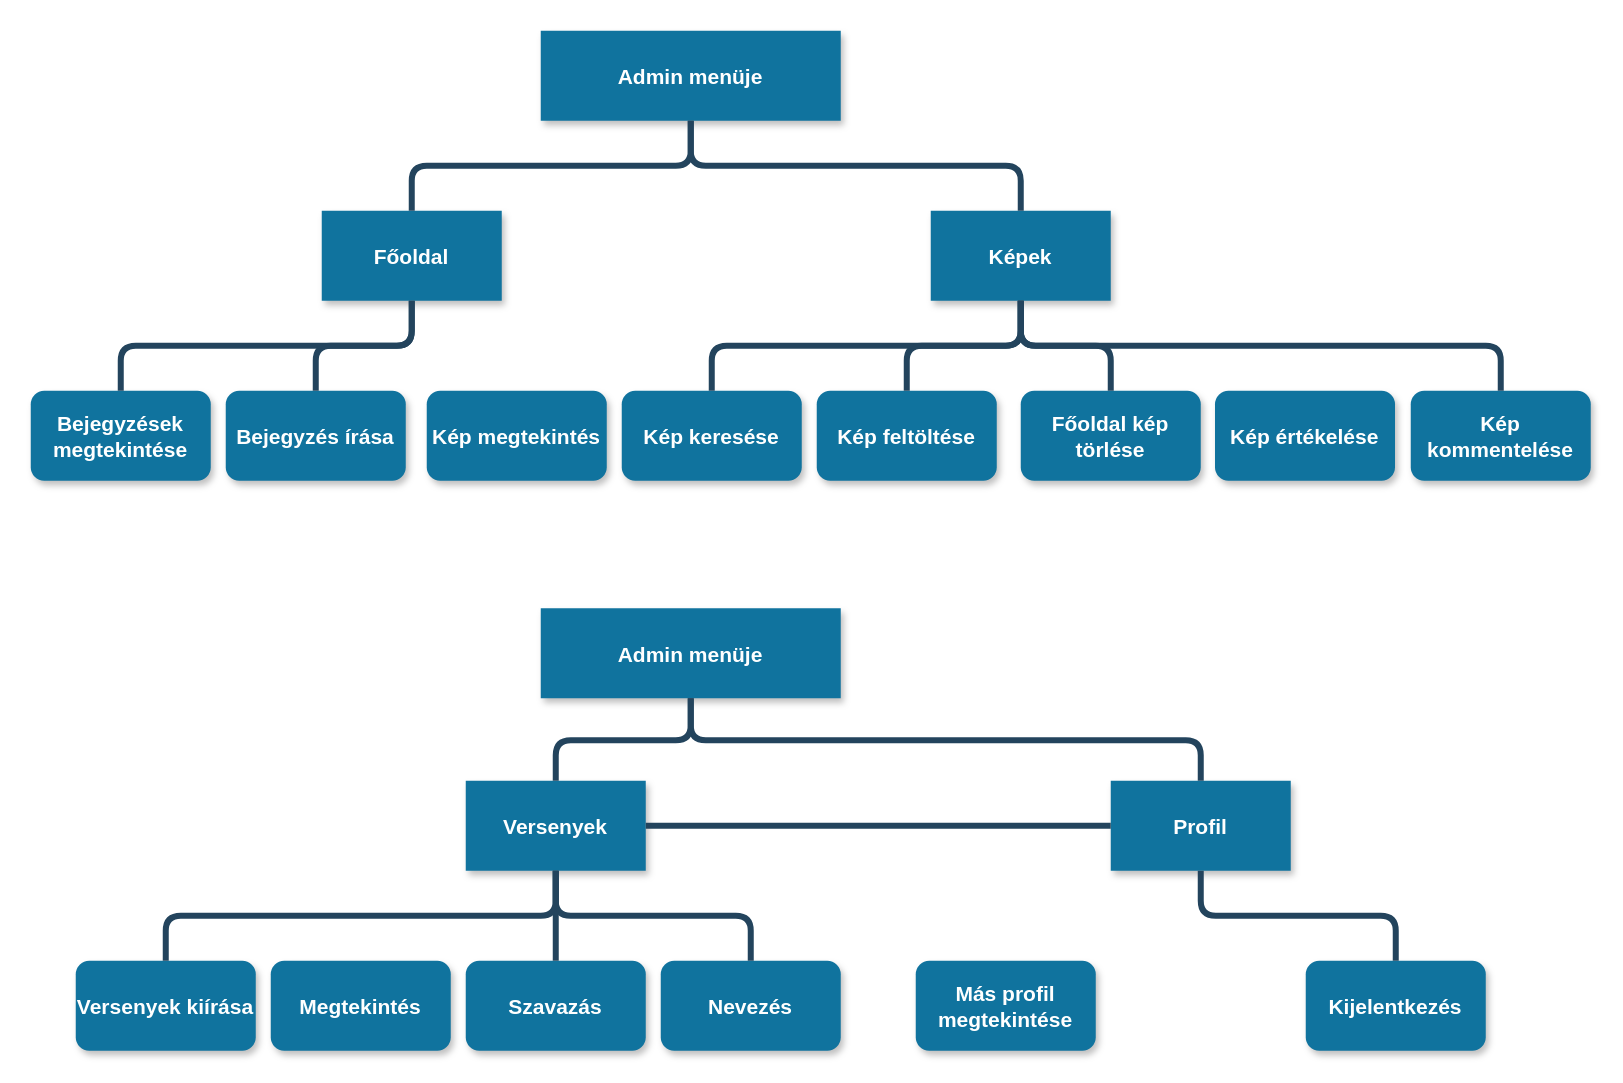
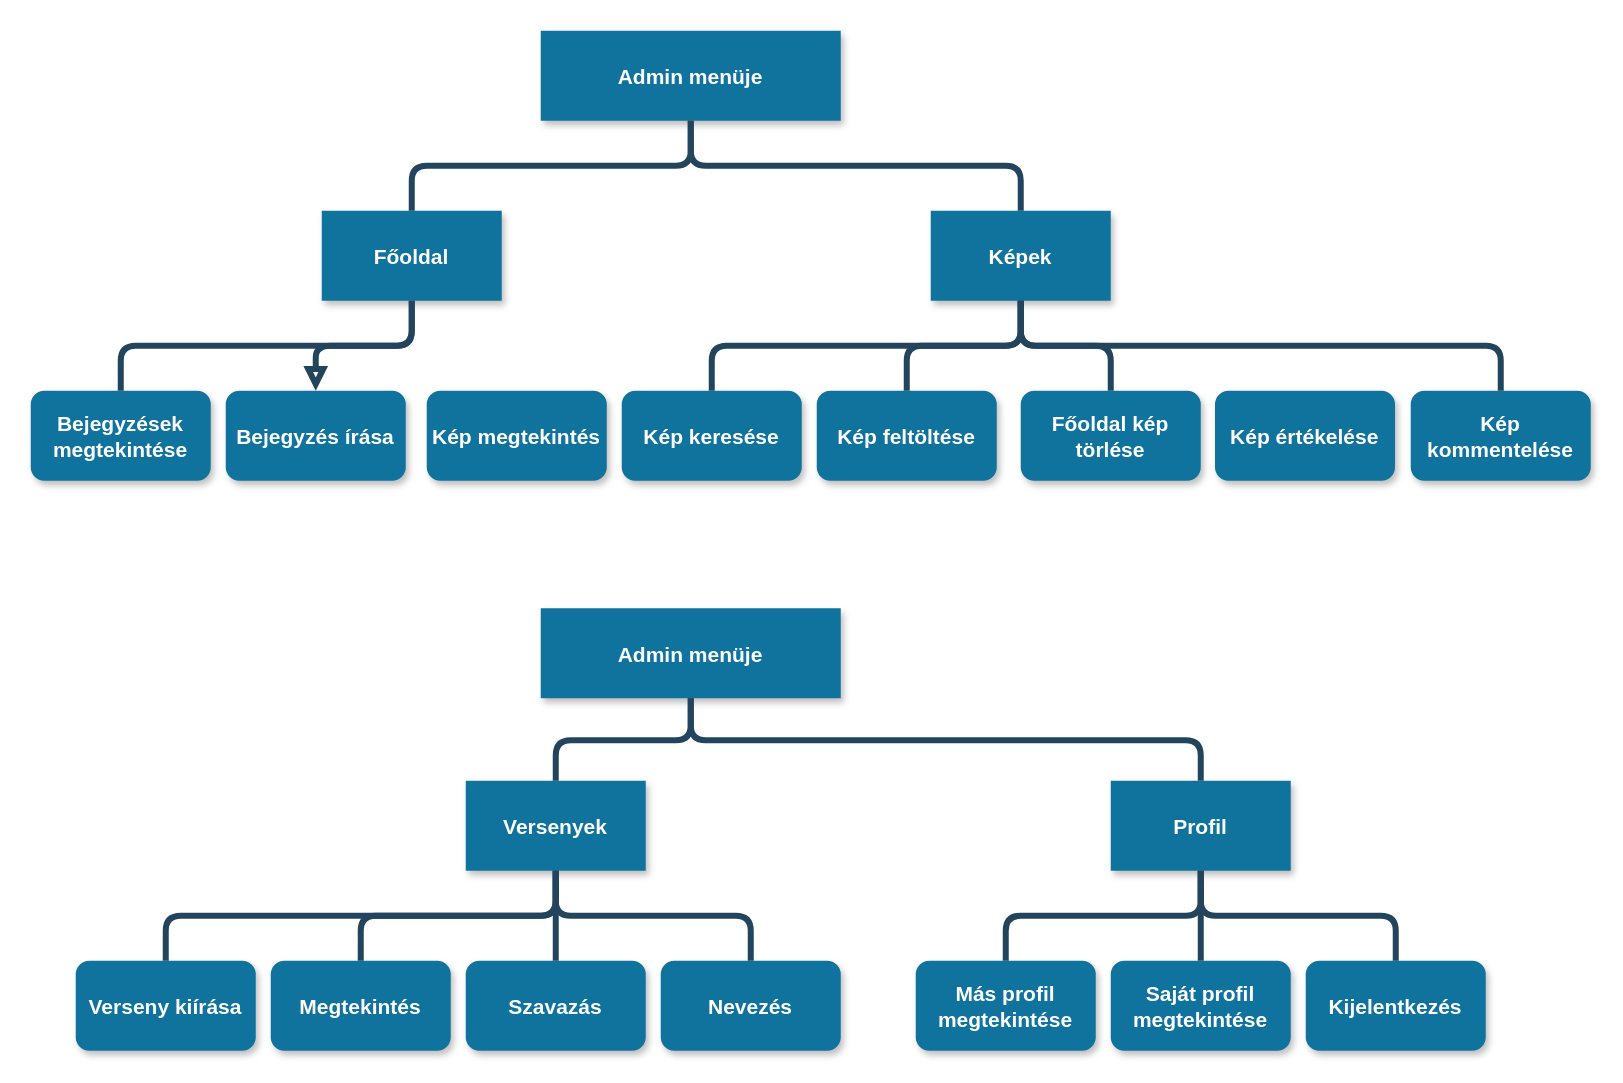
(316, 378) -> (318, 350)
(878, 826) -> (361, 938)
none -> (1085, 916)
none -> (1201, 935)
none -> (1201, 1006)
(165, 1007) -> (165, 1007)
